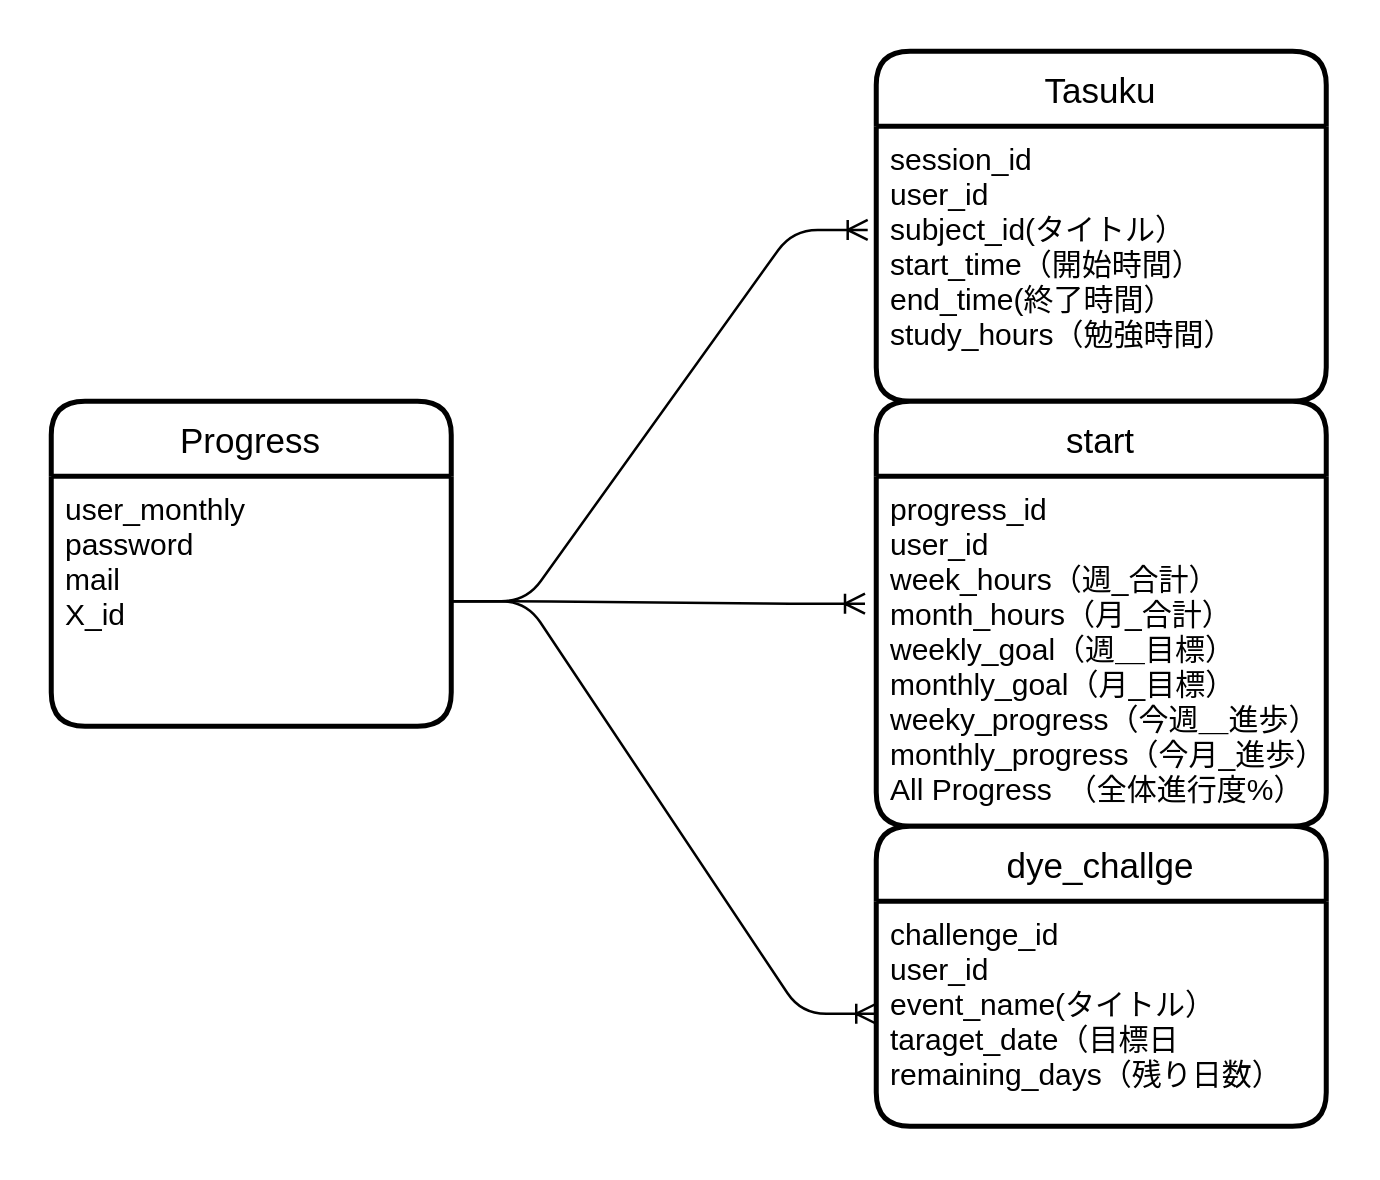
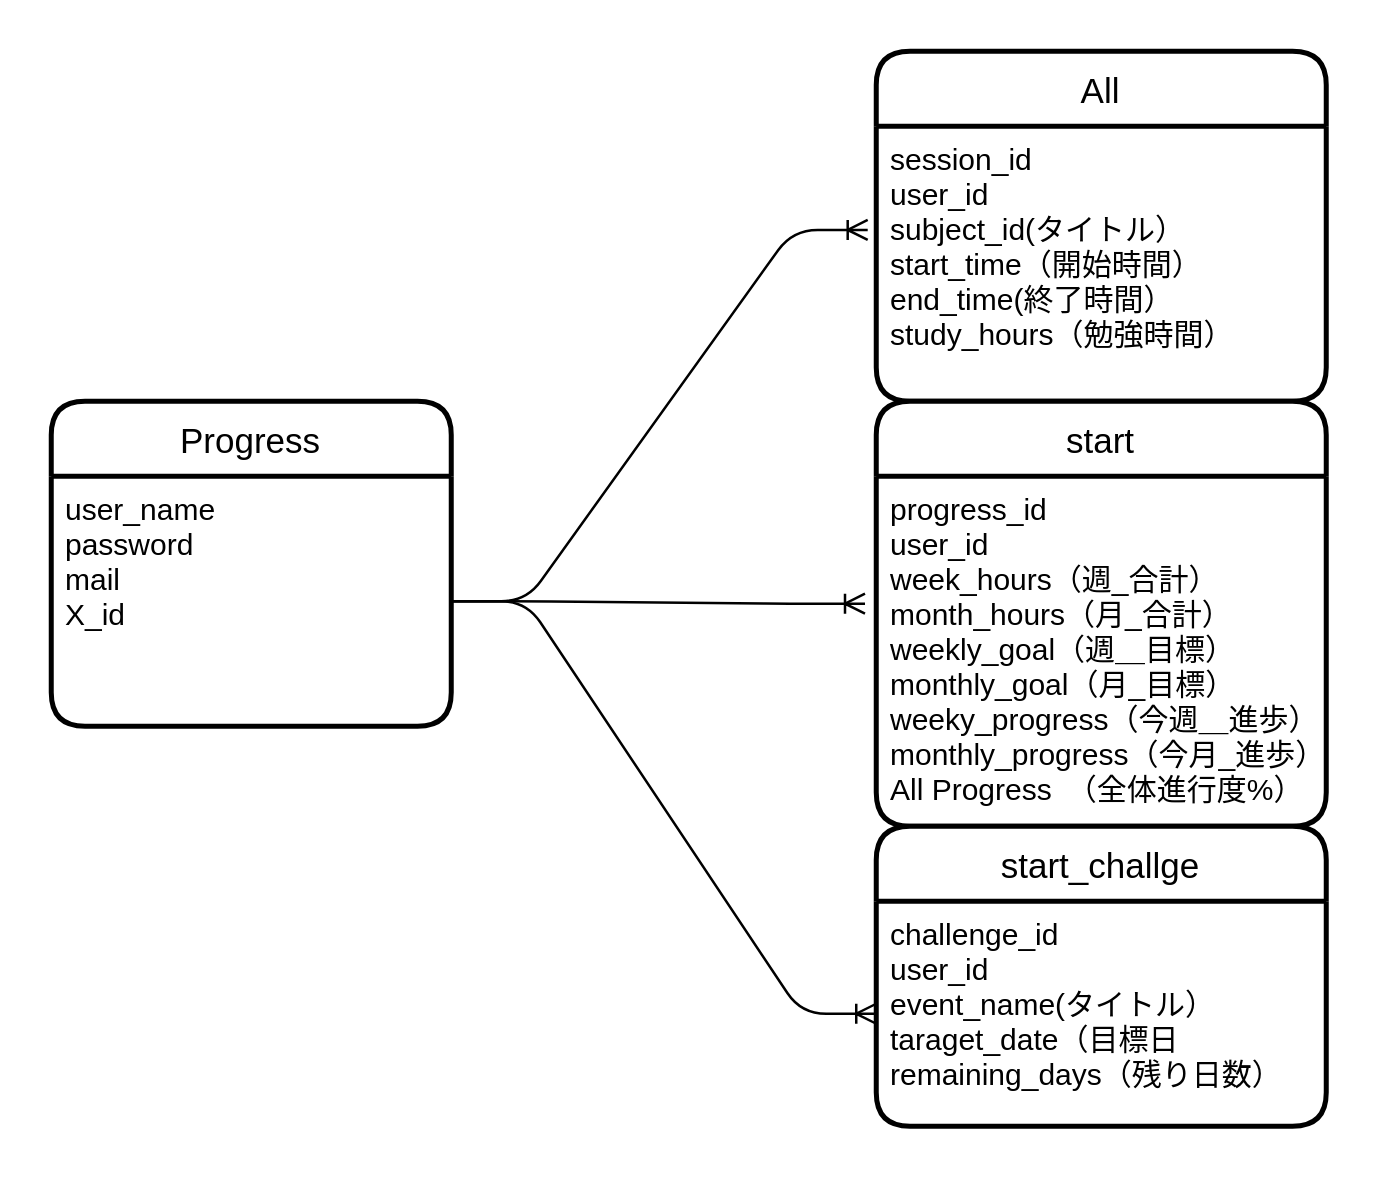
(1100, 91) -> (1100, 91)
(162, 510) -> (141, 510)
(1100, 866) -> (1100, 866)
